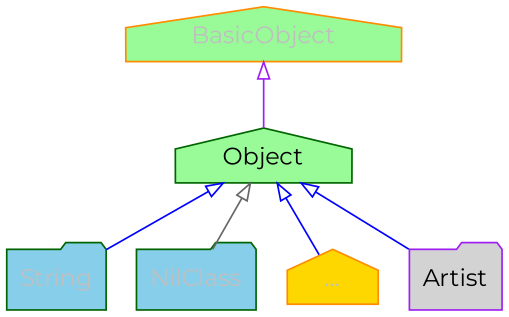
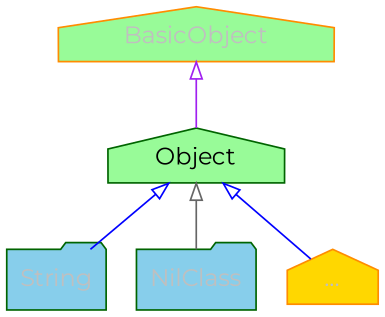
(456, 280) -> none
